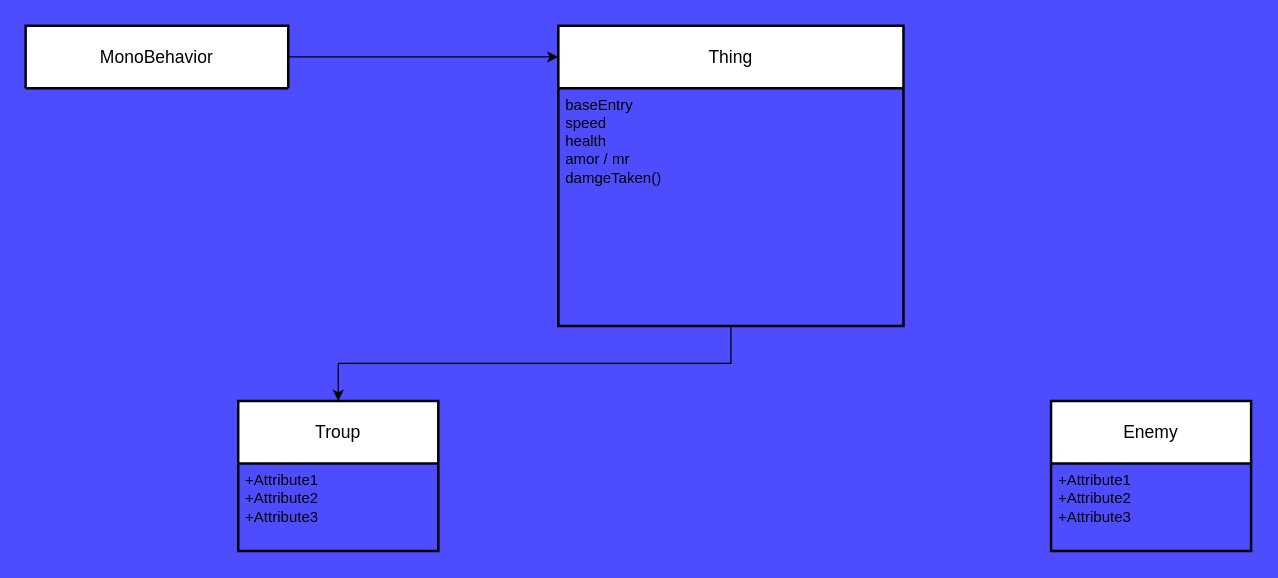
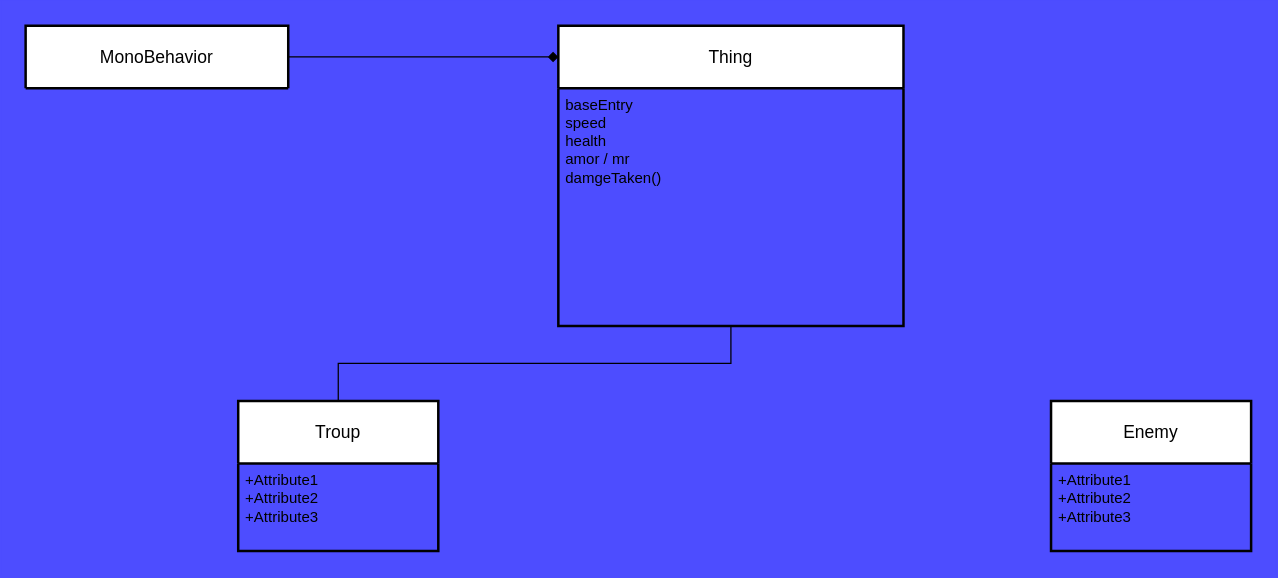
(548, 57) -> (547, 57)
(338, 391) -> (338, 395)
